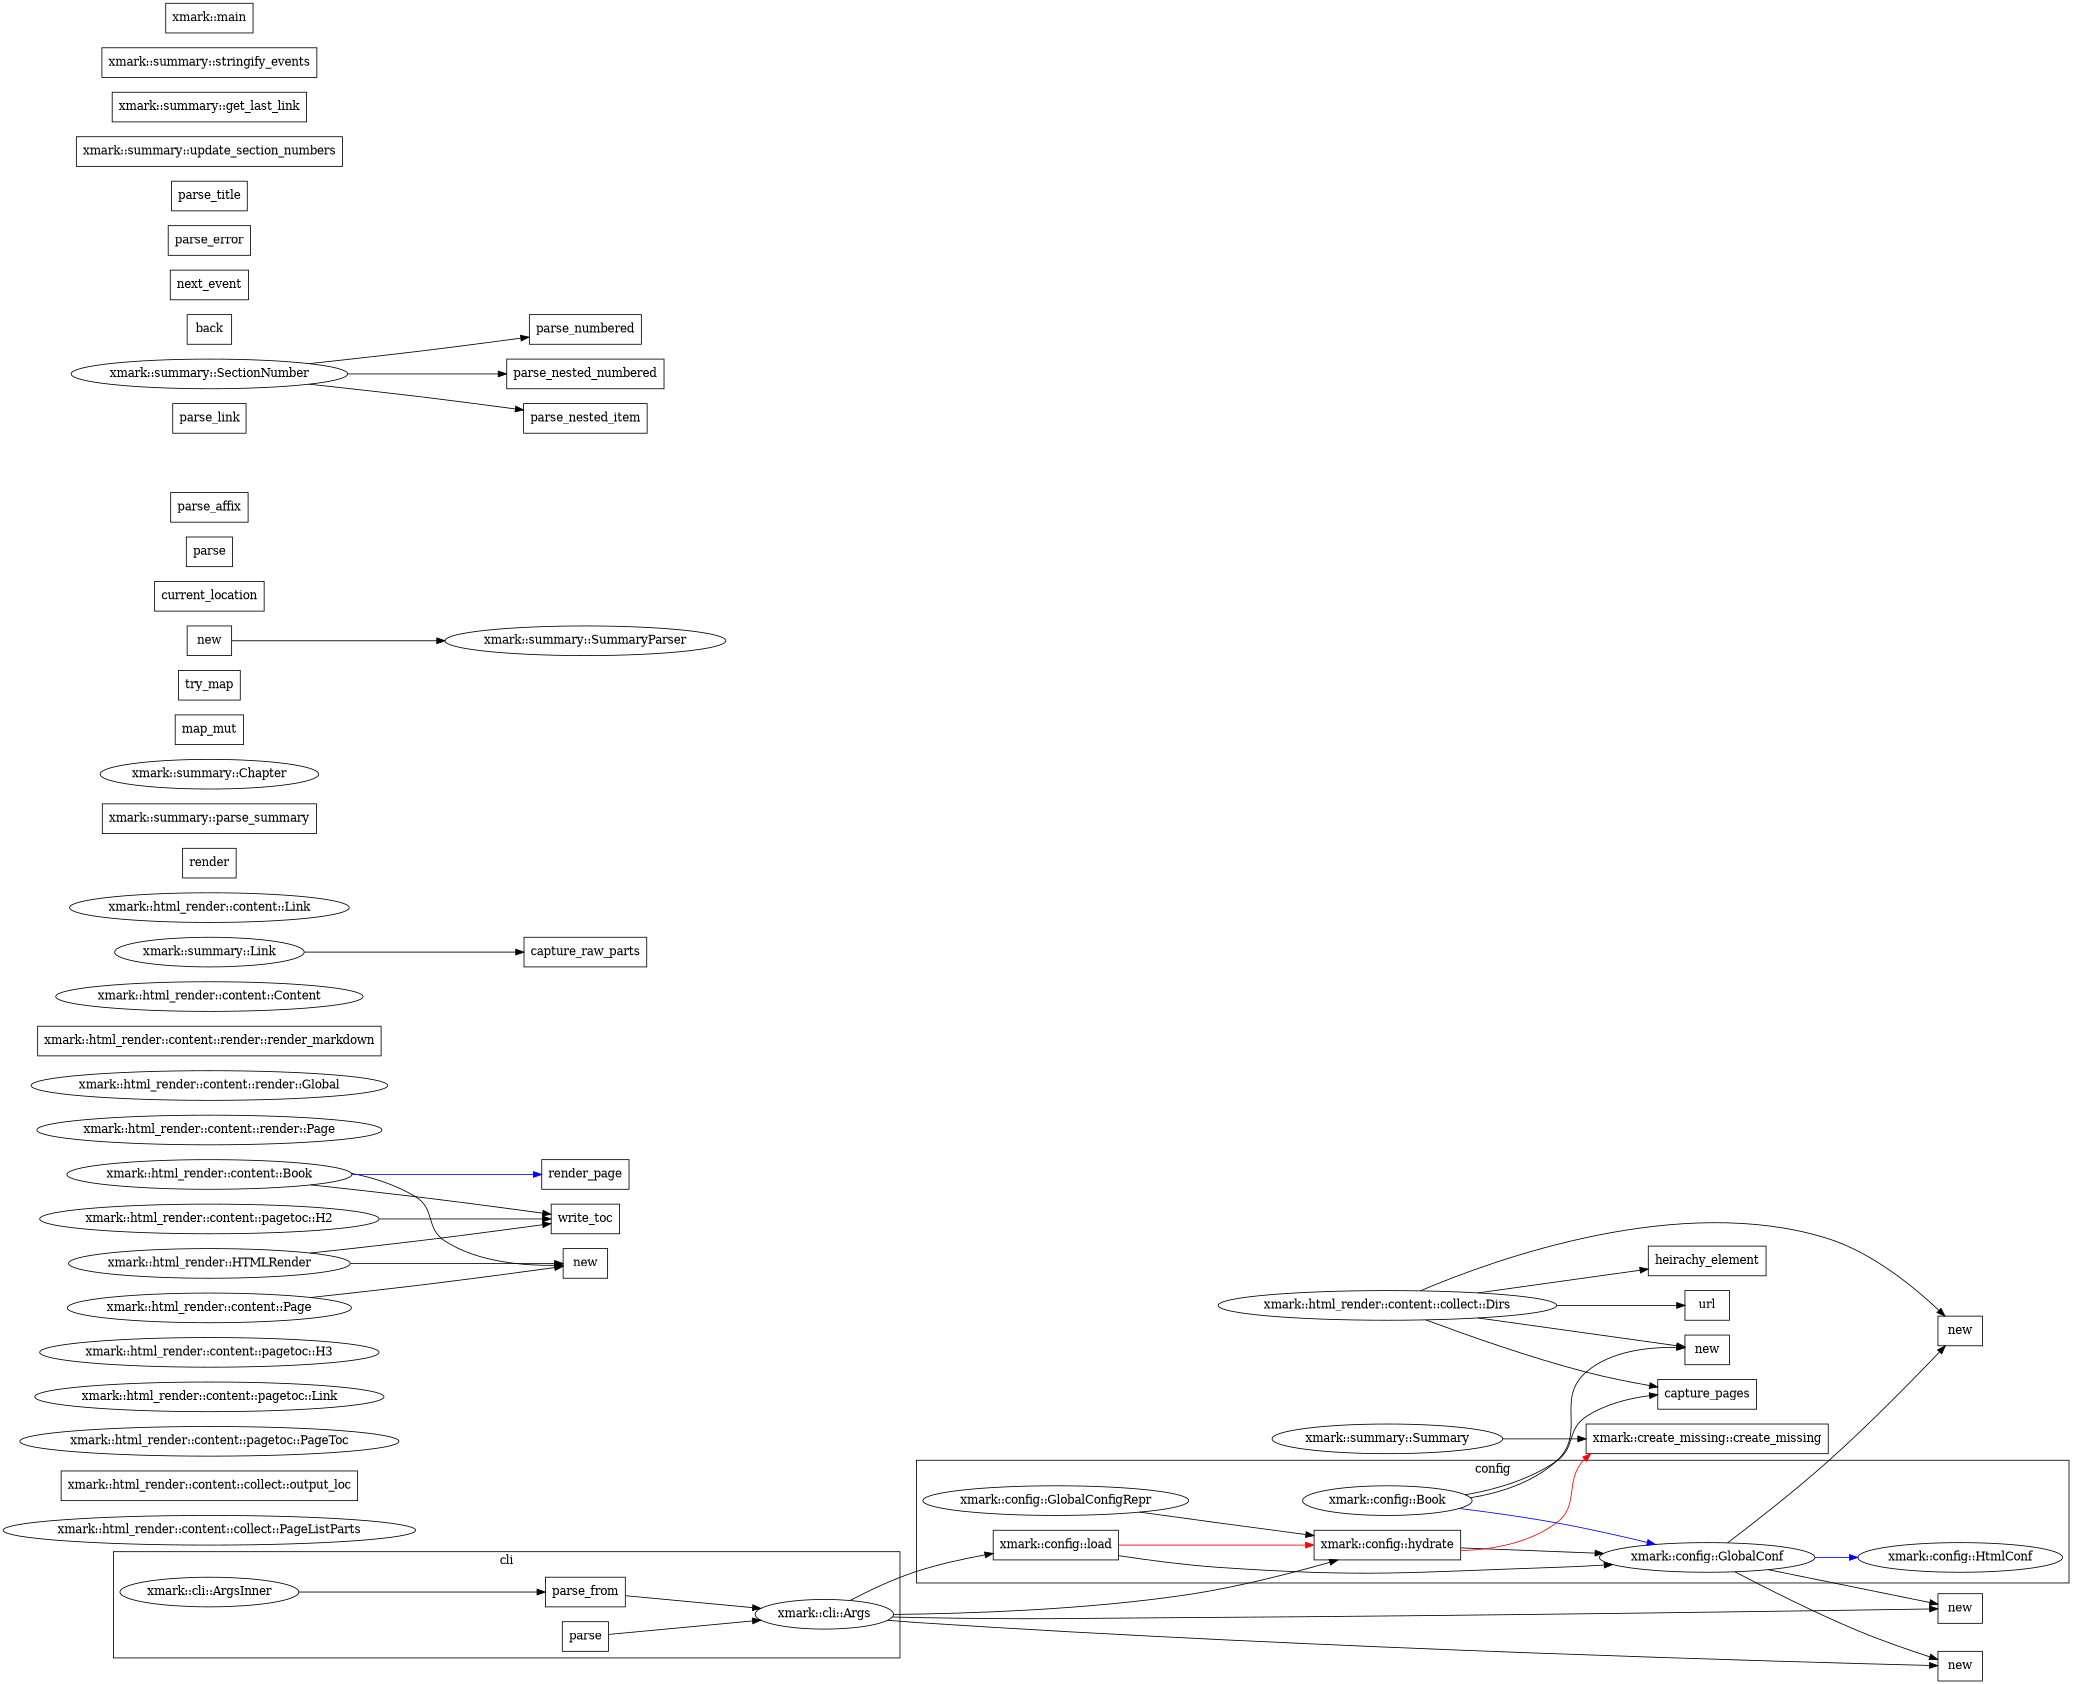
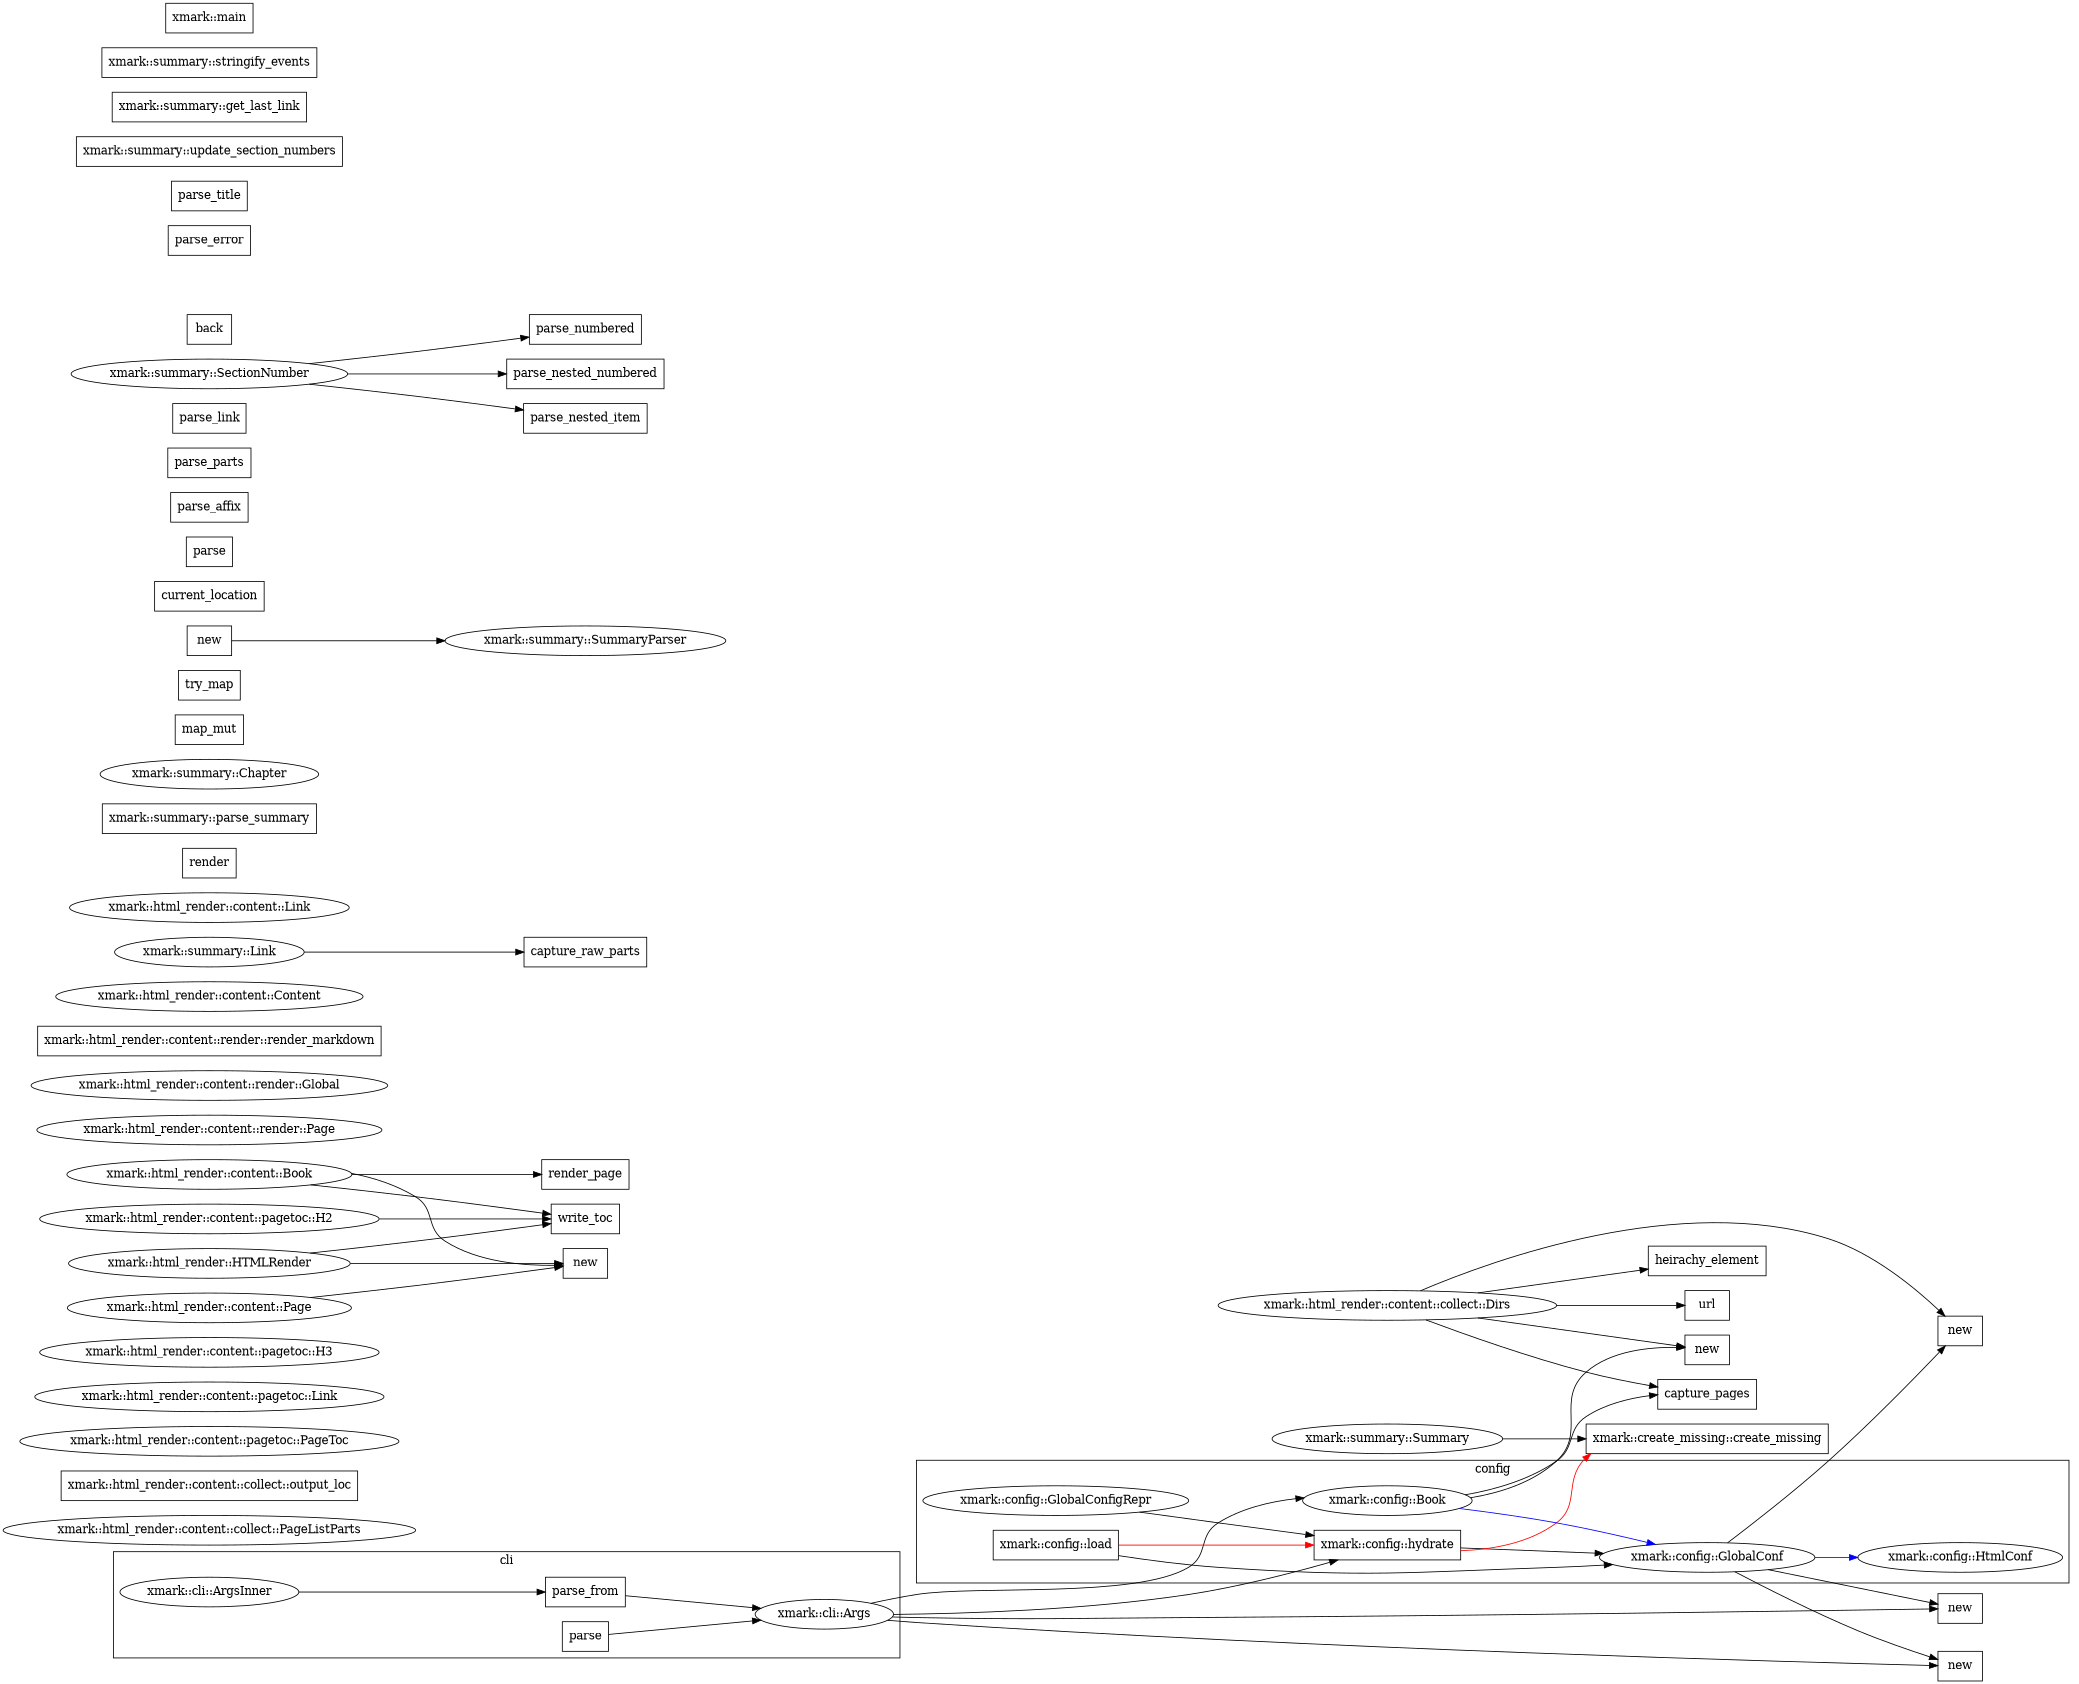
(209, 285) -> none
none -> (209, 463)
(443, 1174) -> (443, 1174)
(909, 1574) -> (1076, 1588)
